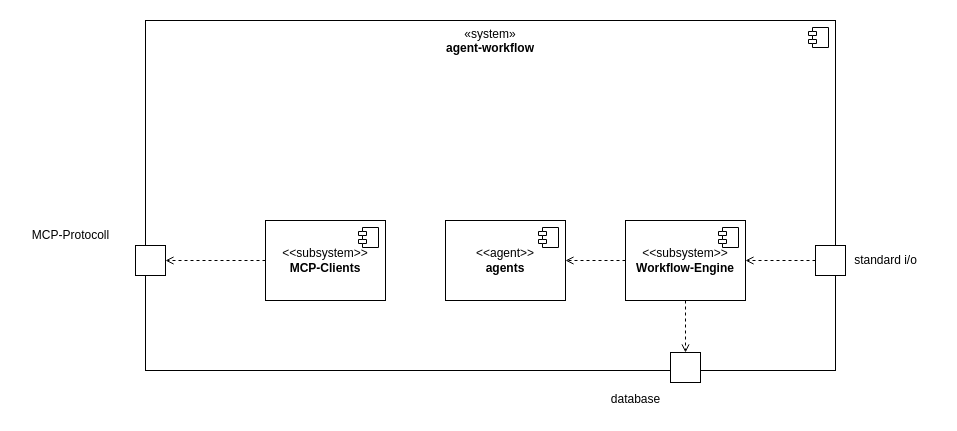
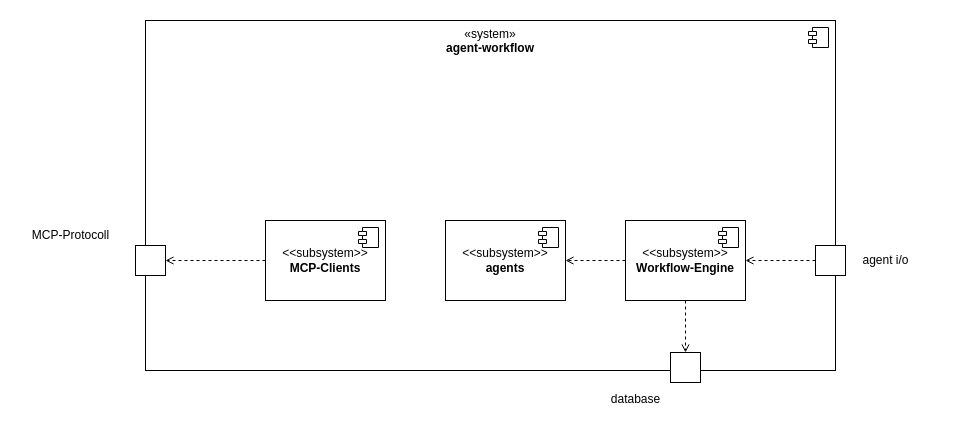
(506, 261) -> (506, 261)
(886, 261) -> (886, 261)
